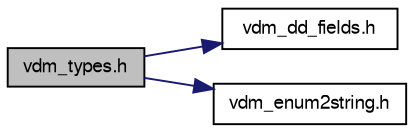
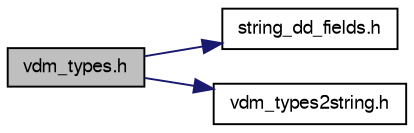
(310, 29) -> (310, 29)
(310, 104) -> (310, 104)
